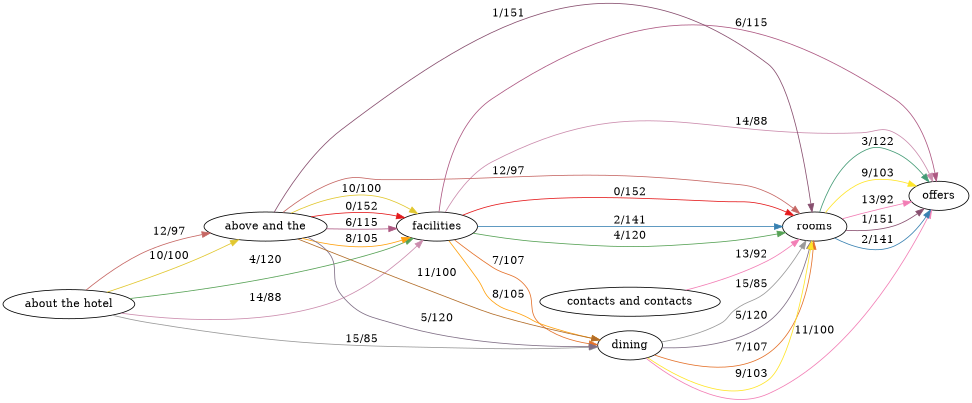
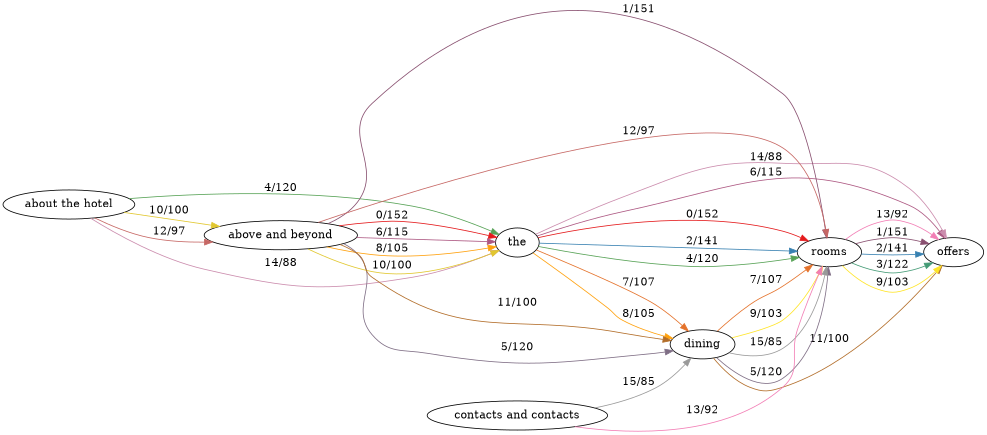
(266, 227) -> (281, 235)
(437, 227) -> (517, 243)
(350, 345) -> (644, 393)
(814, 365) -> (834, 363)
